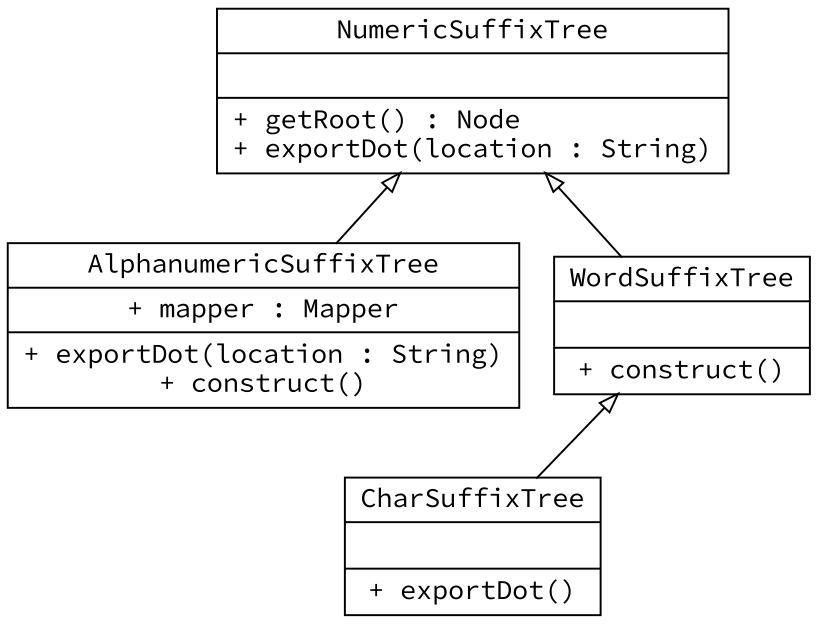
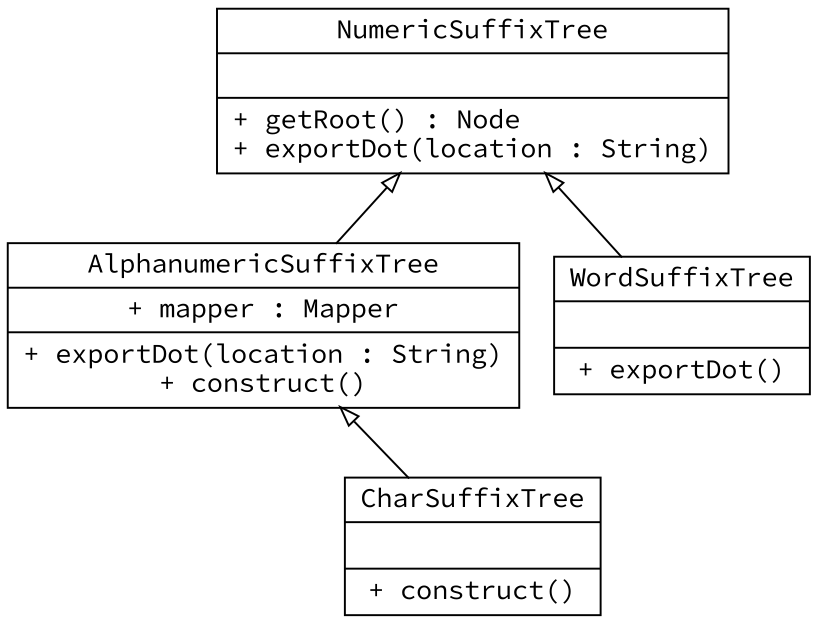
(682, 370) -> (682, 370)
(570, 443) -> (382, 450)
(473, 591) -> (473, 591)
